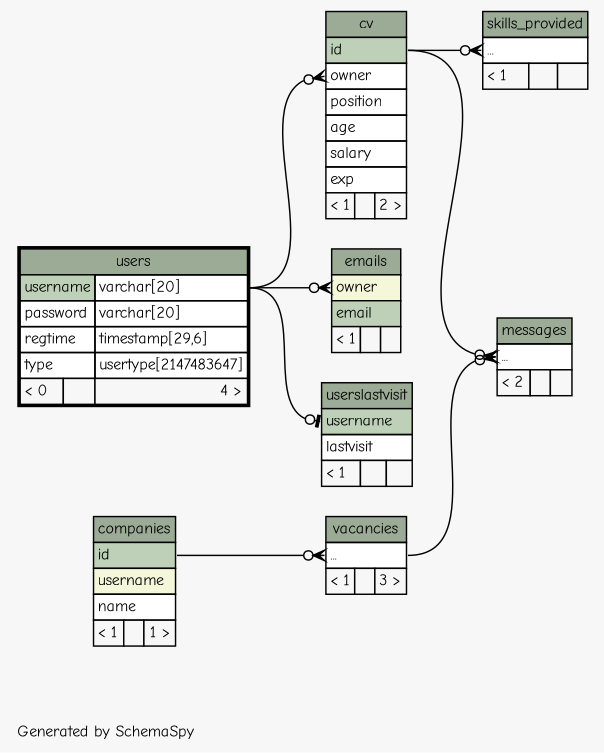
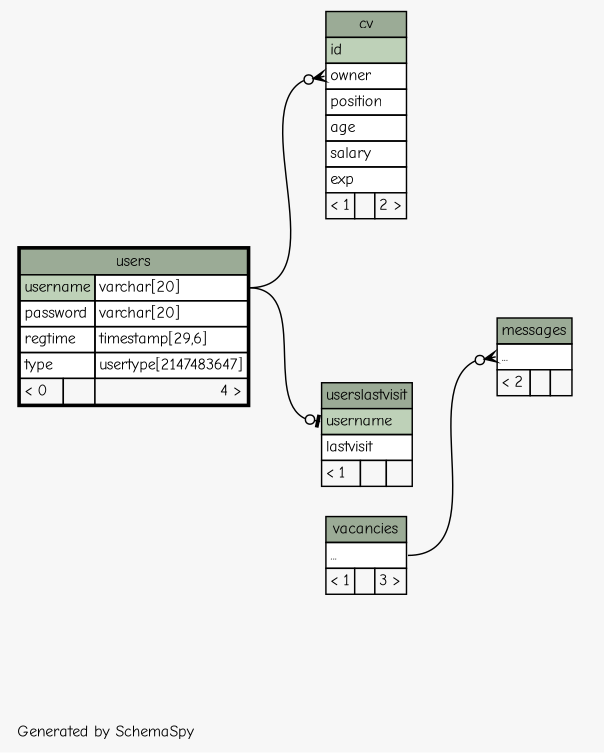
(535, 50) -> none
(454, 193) -> none
(366, 301) -> none
(134, 581) -> none
